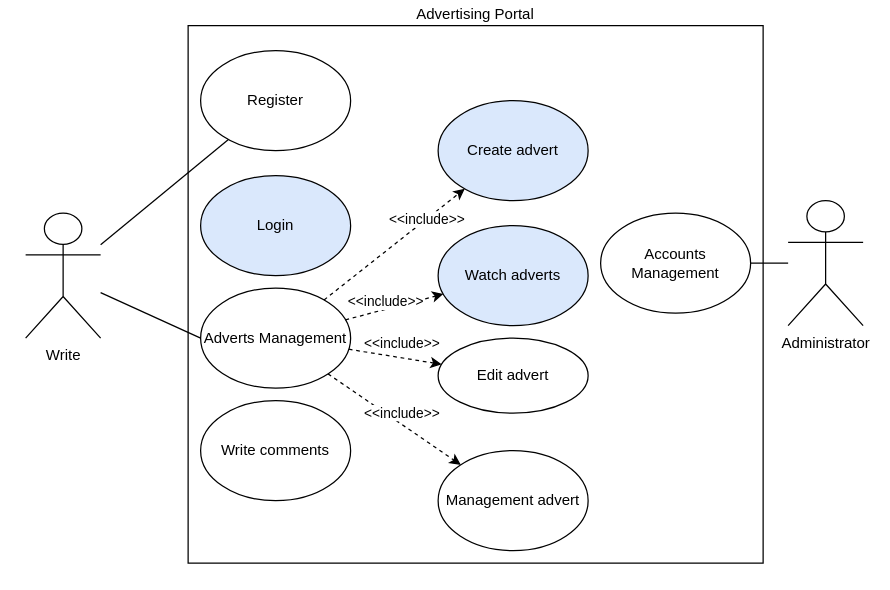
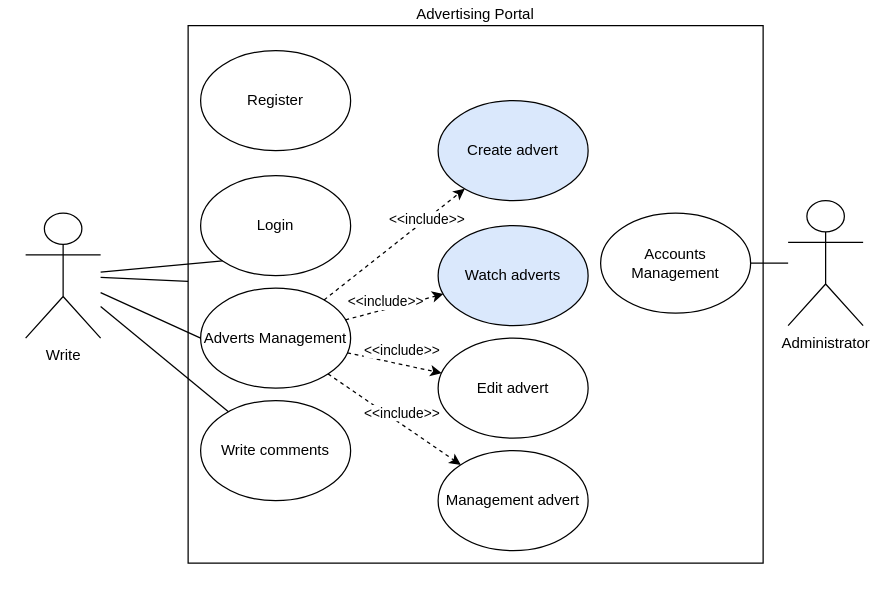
(164, 192) -> (144, 279)
(276, 226) -> (276, 226)
none -> (162, 267)
none -> (164, 359)
(513, 376) -> (513, 388)
